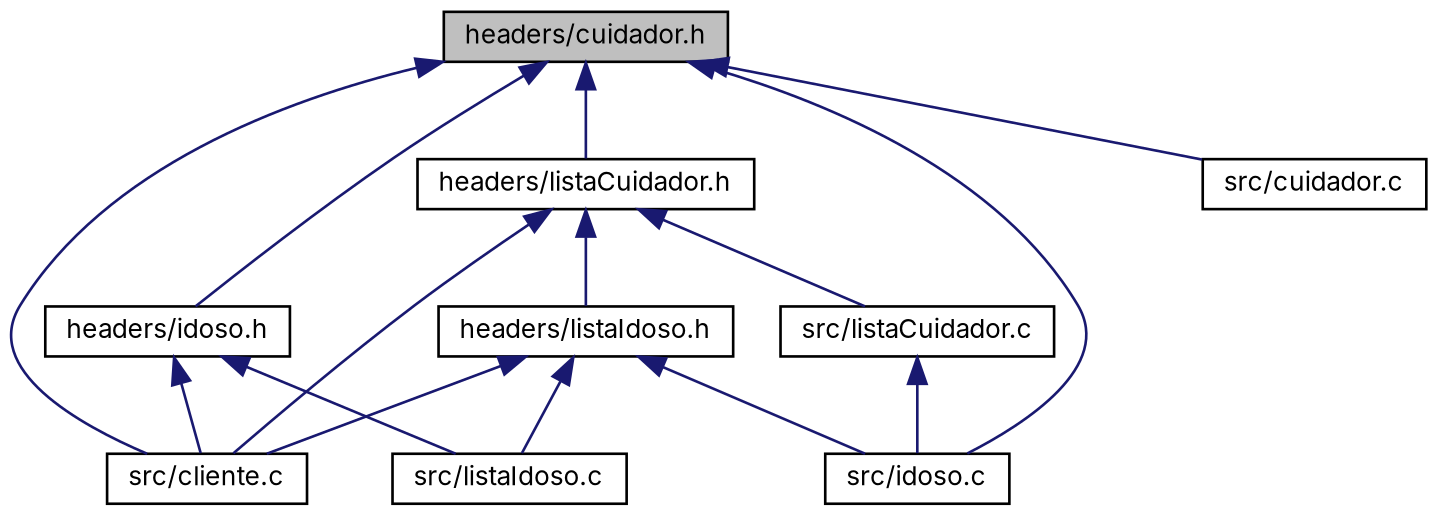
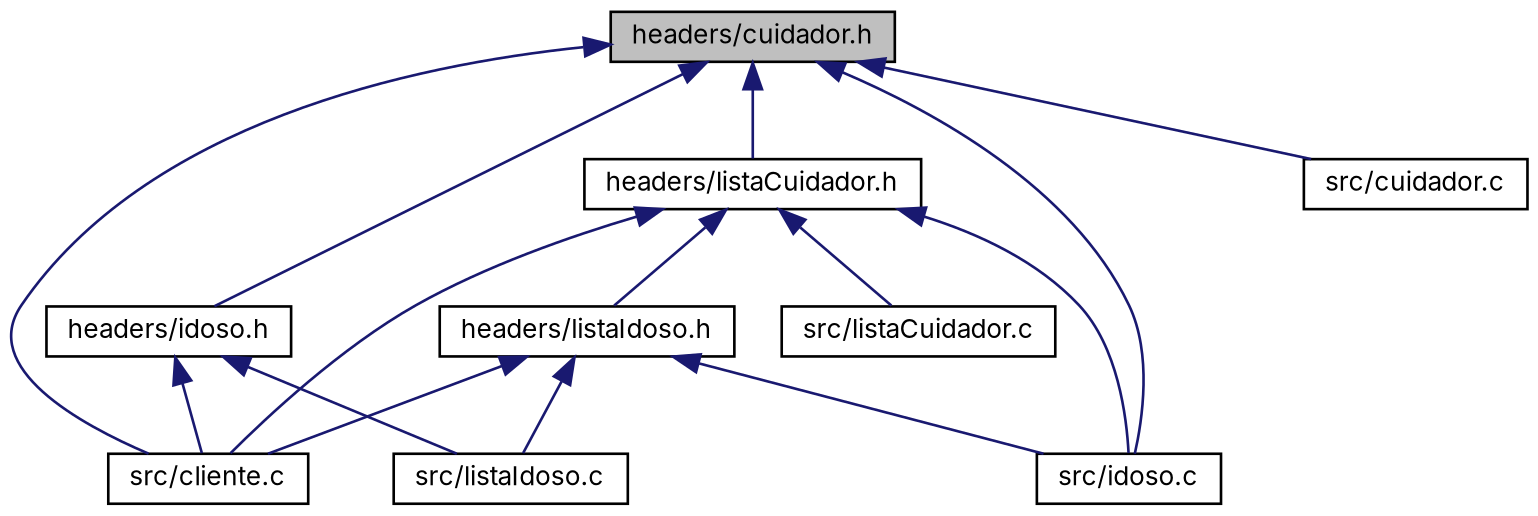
(917, 419) -> (1071, 298)
